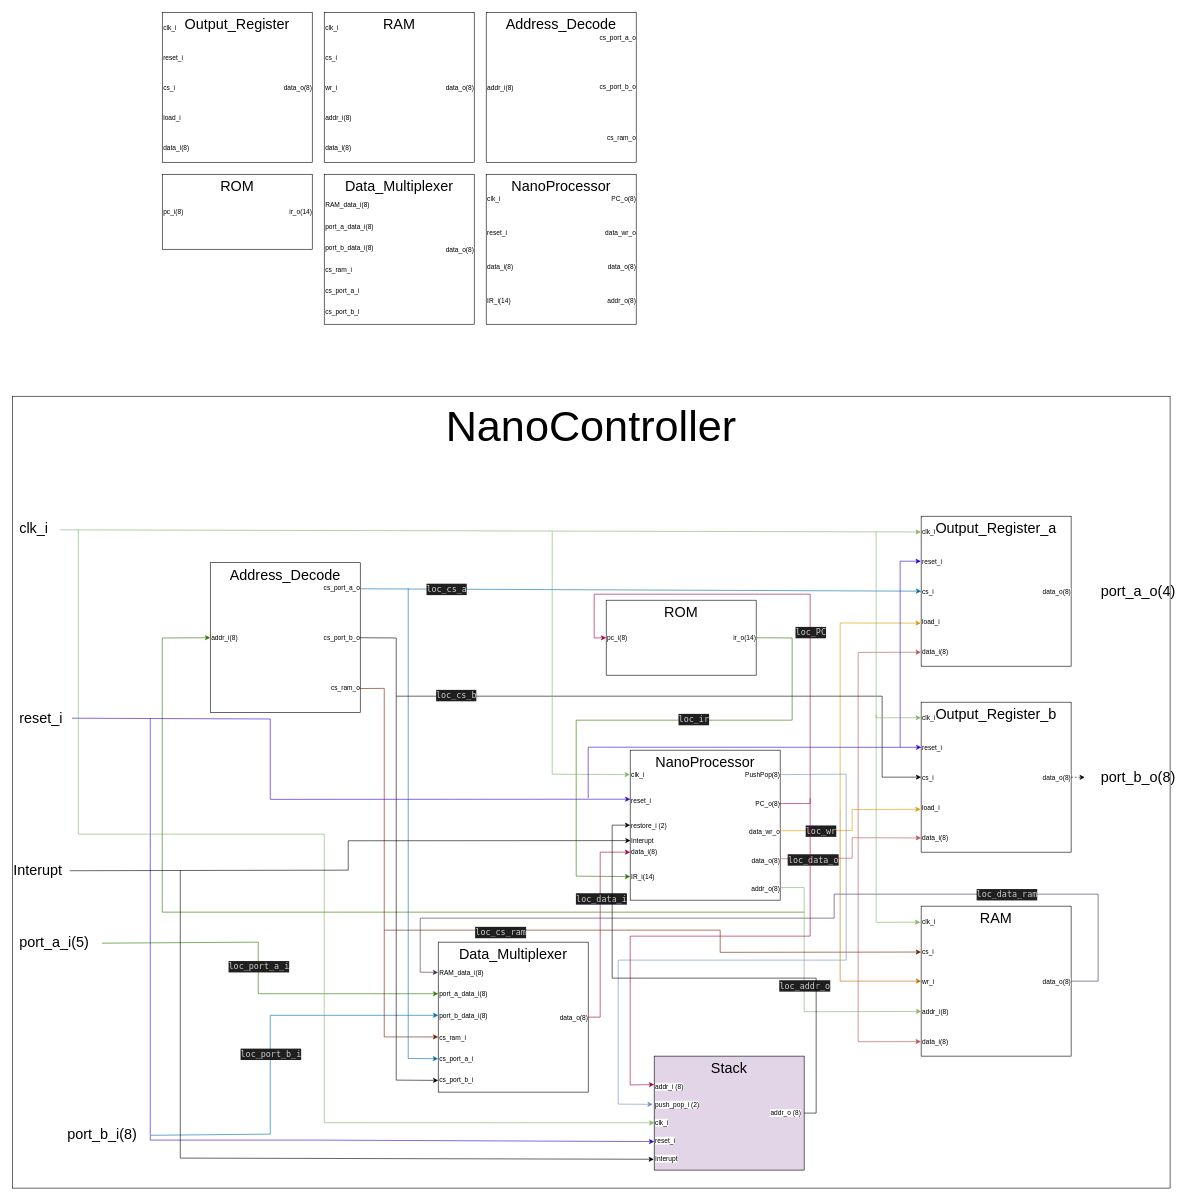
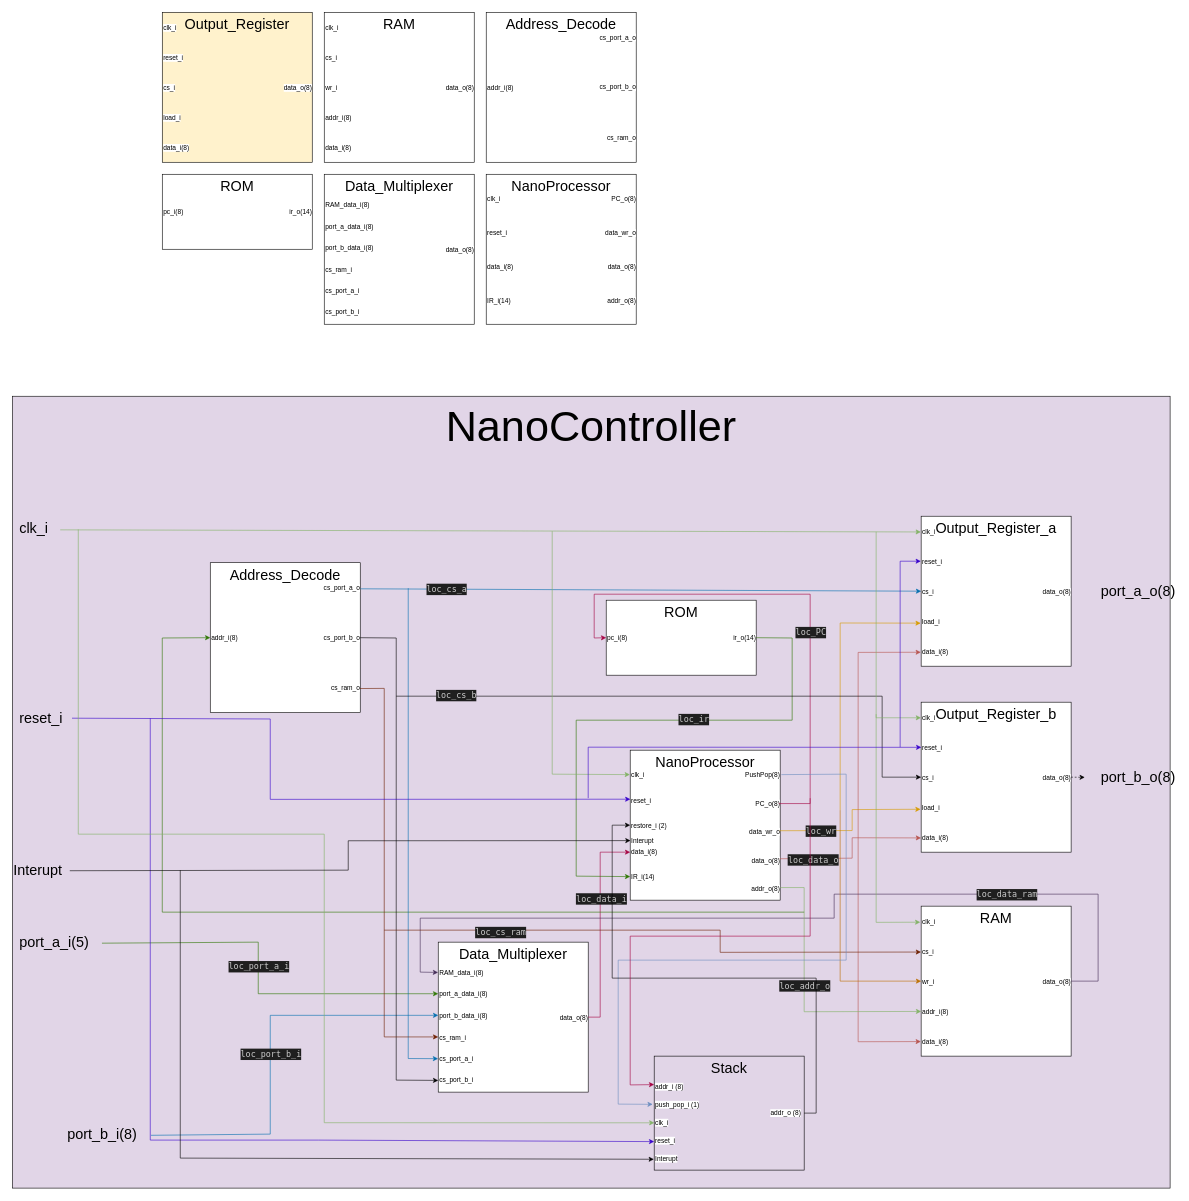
(237, 87) -> (237, 87)
(1154, 591) -> (1154, 591)
(591, 792) -> (591, 792)
(680, 1105) -> (680, 1105)
